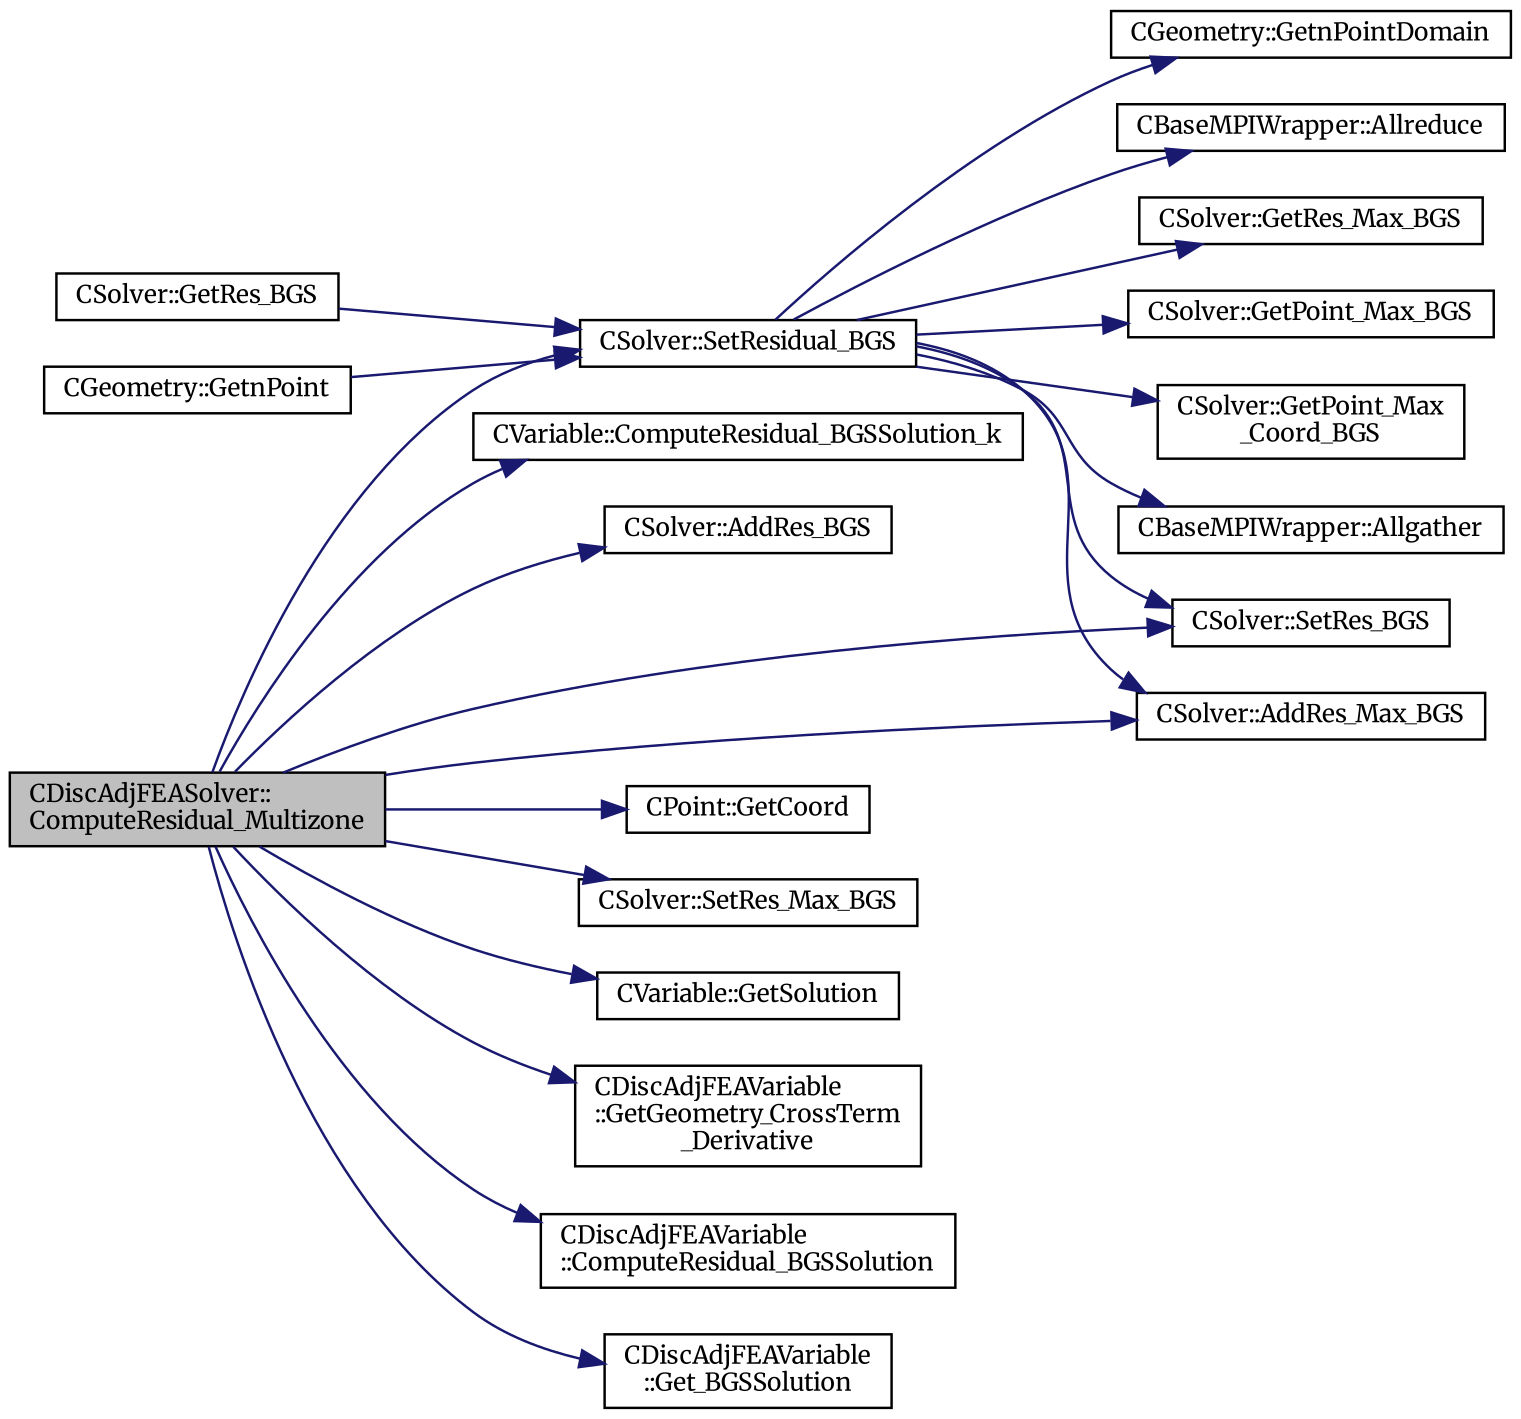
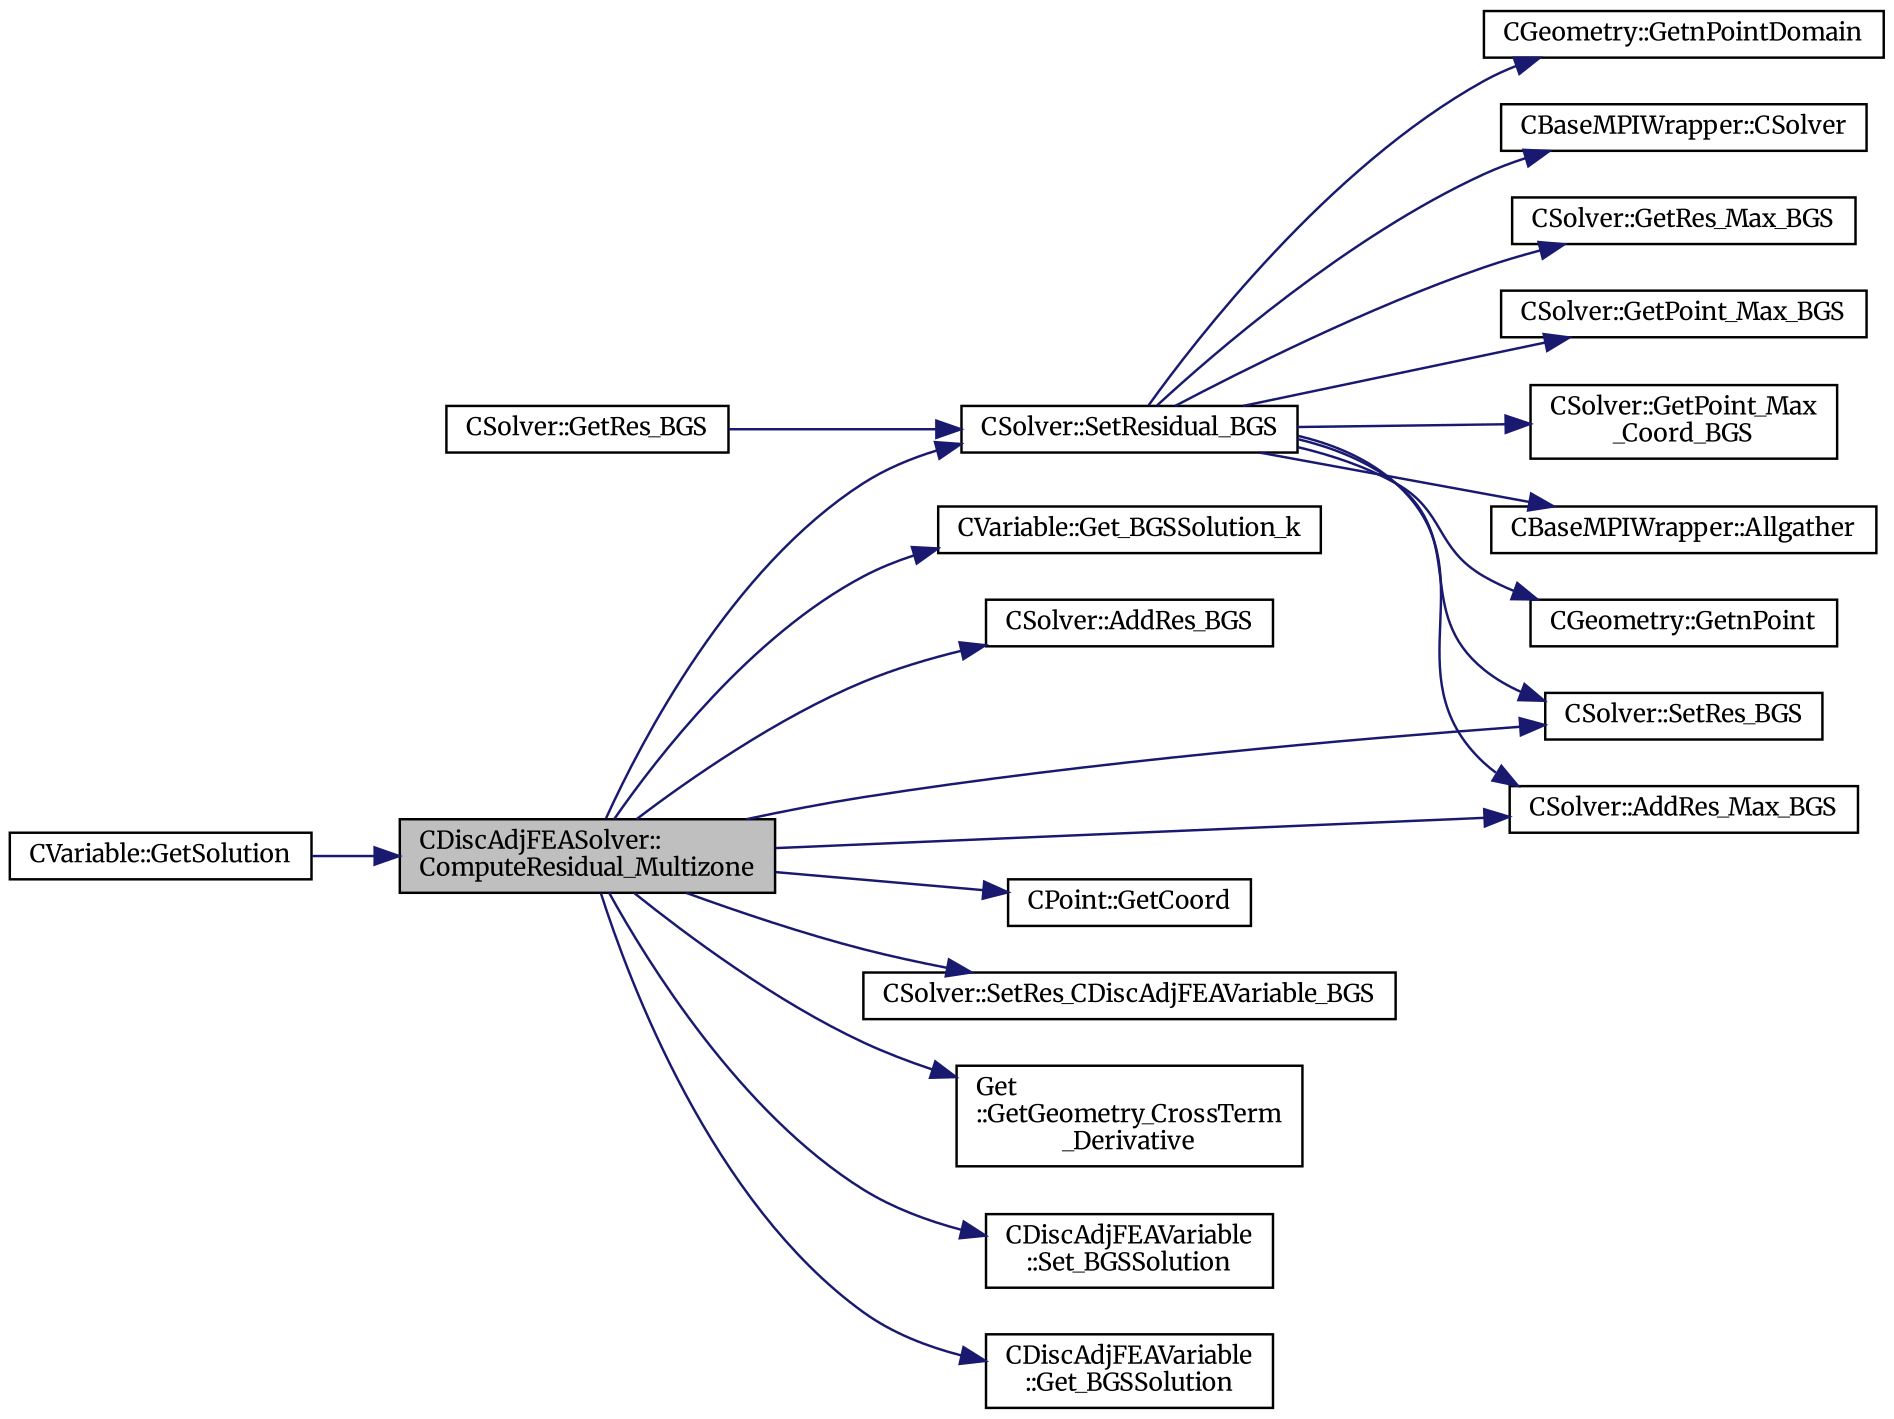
(1311, 128) -> (1684, 128)
(453, 368) -> (1454, 550)
(748, 437) -> (1130, 530)
(748, 903) -> (1130, 996)
(410, 925) -> (343, 856)
(748, 1116) -> (1130, 1116)
(748, 1251) -> (1130, 1251)
